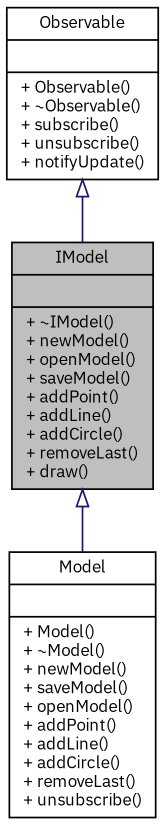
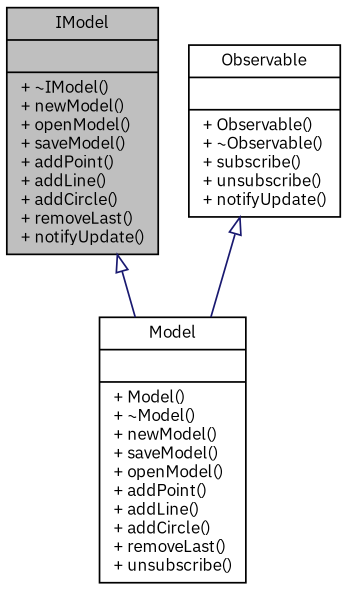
(83, 219) -> (223, 276)
(57, 472) -> (83, 237)
